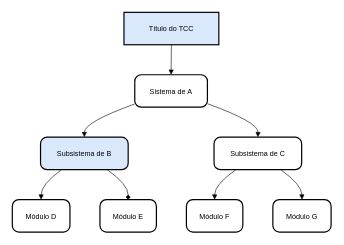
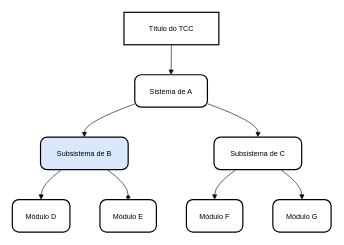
(171, 29) -> (171, 29)
